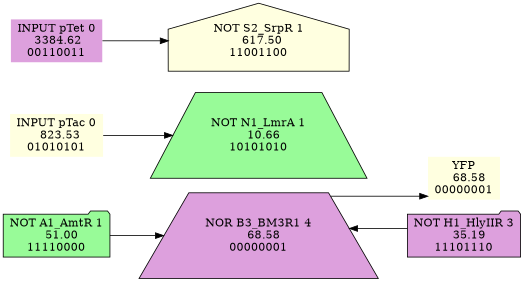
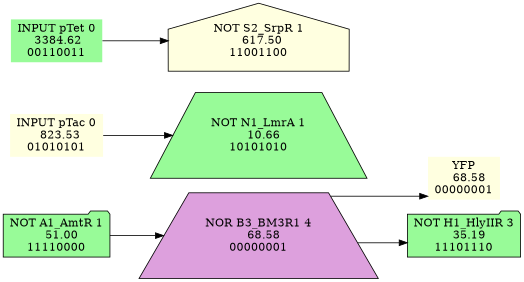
(57, 41) -> (57, 41)
(382, 228) -> (378, 243)
(464, 236) -> (464, 236)
